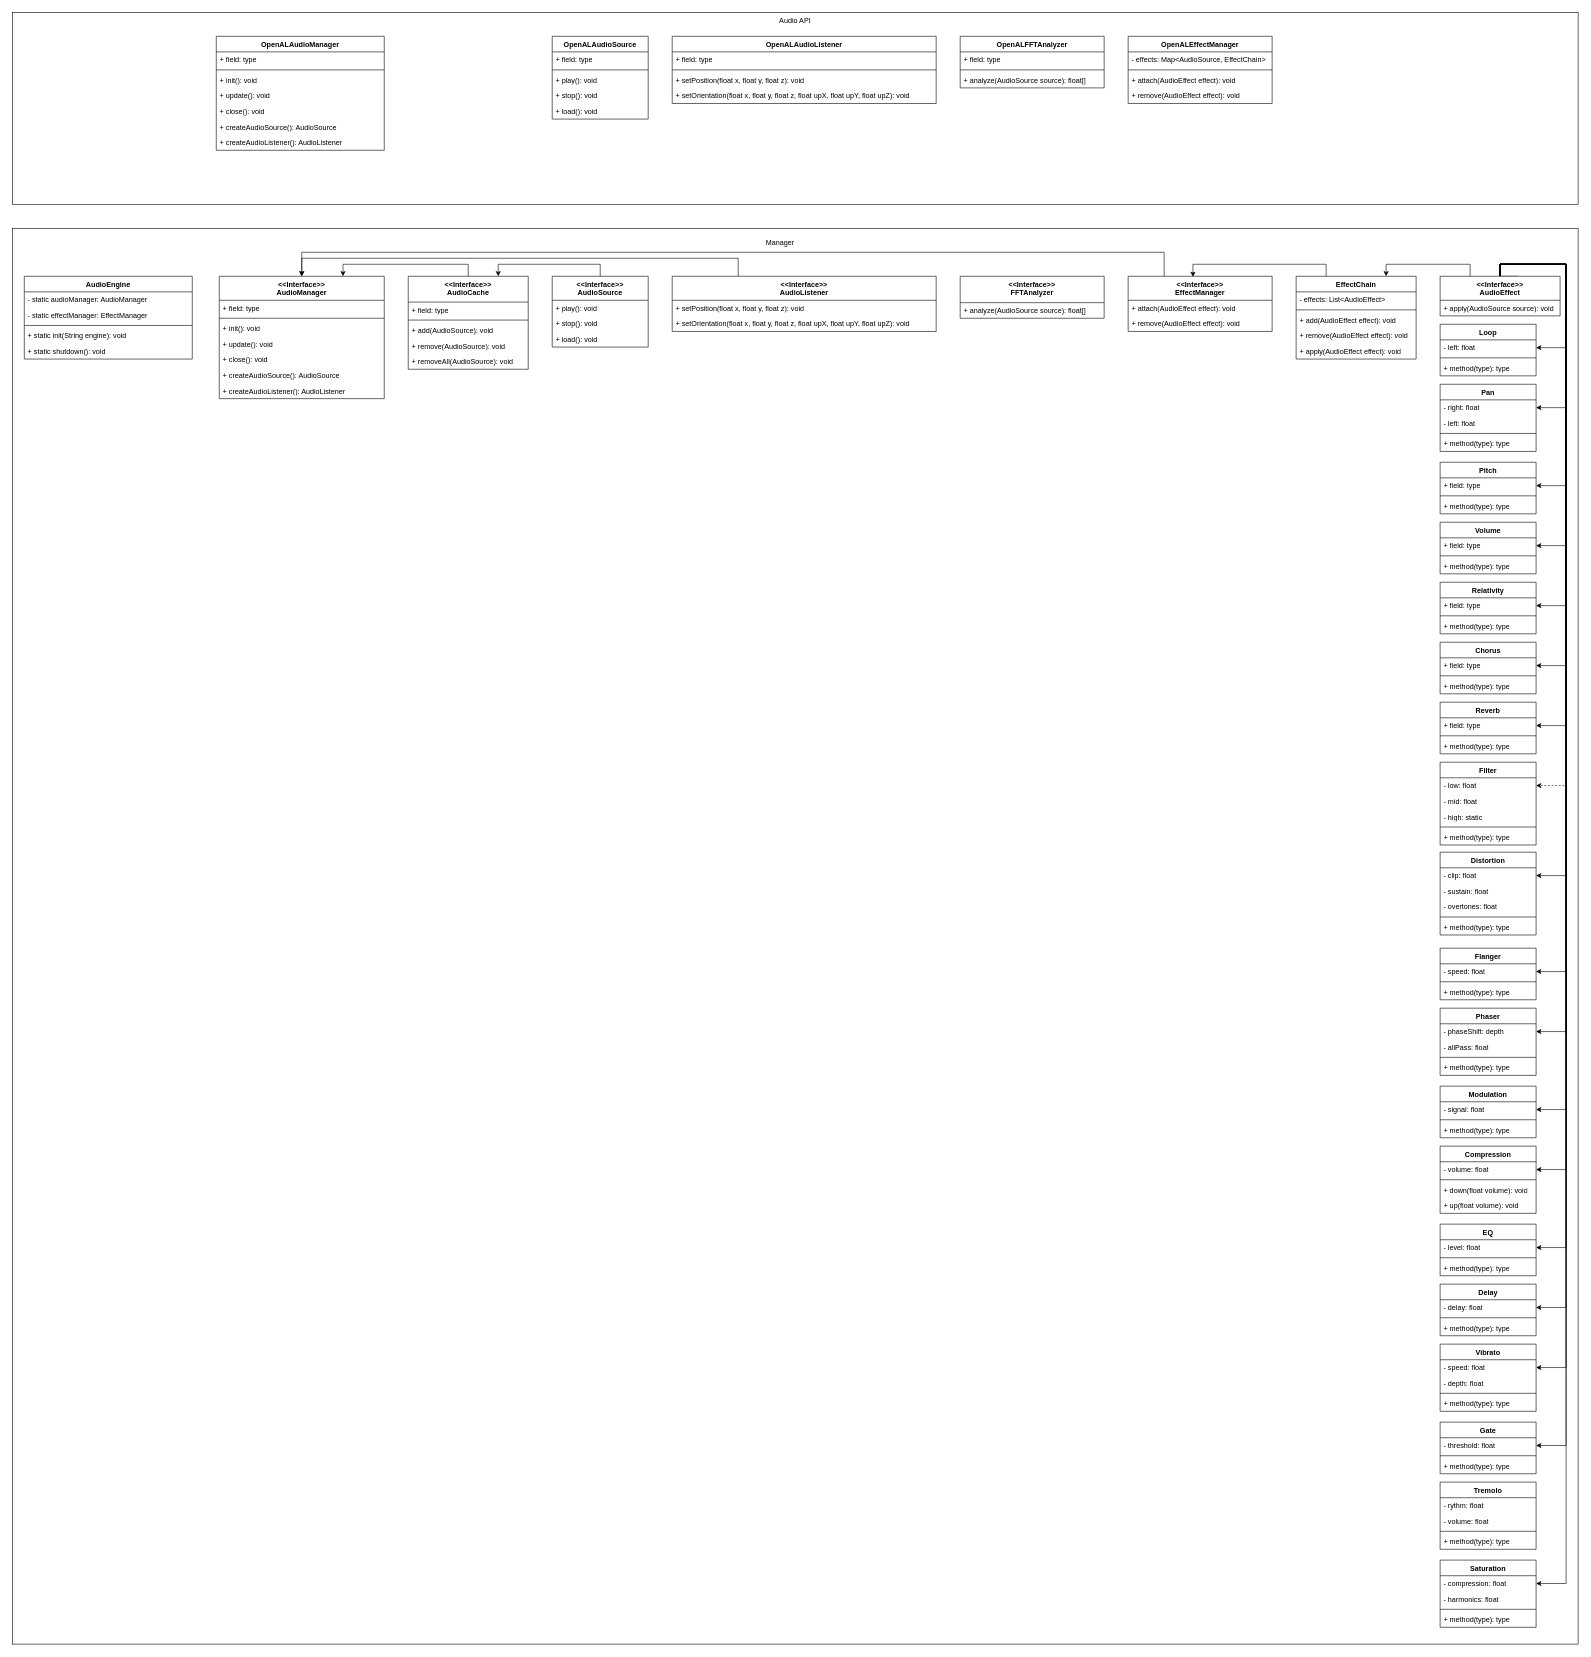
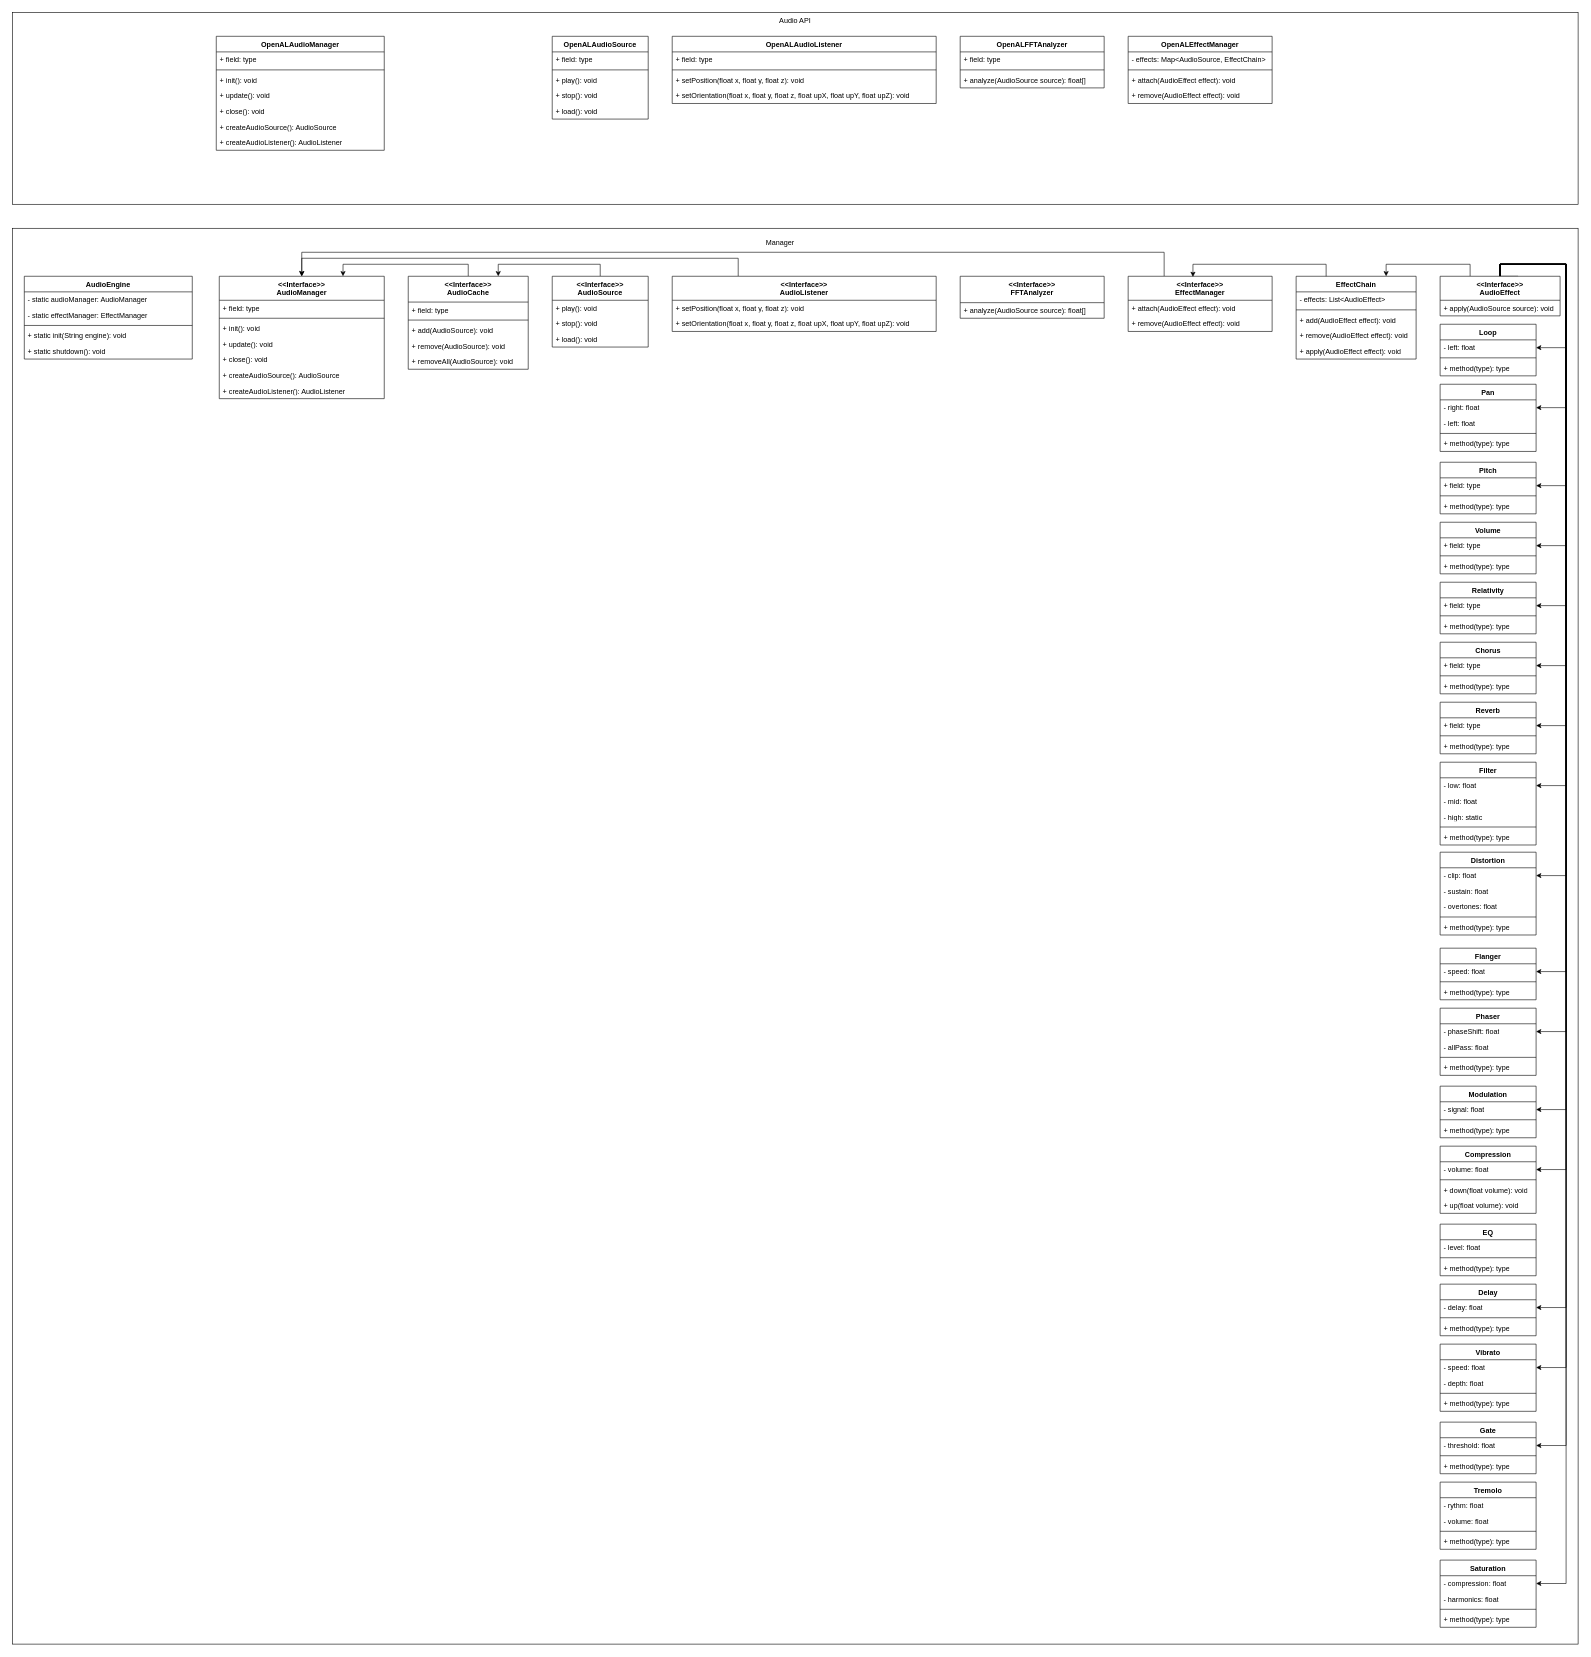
(1552, 786) -> (1552, 786)
(1478, 1032) -> (1478, 1032)
(1552, 1248) -> none
